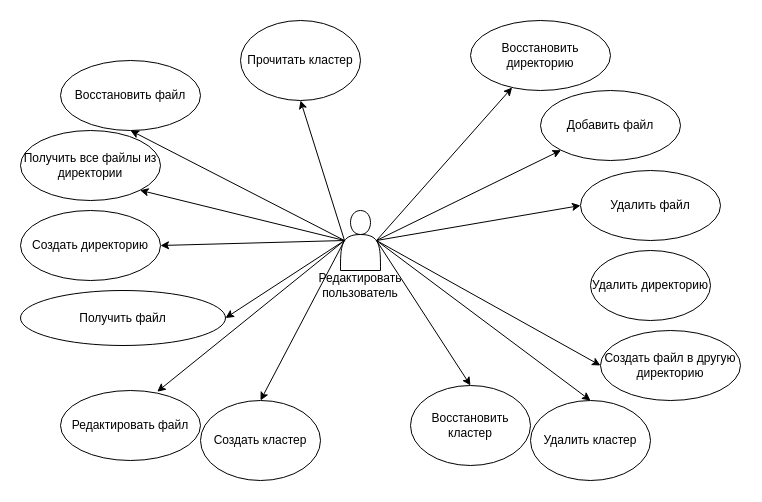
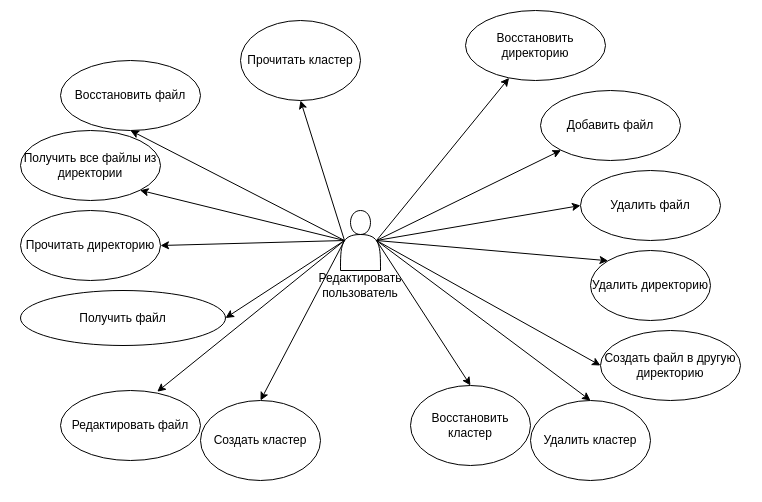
(541, 56) -> (536, 46)
(91, 246) -> (91, 246)
none -> (491, 251)
